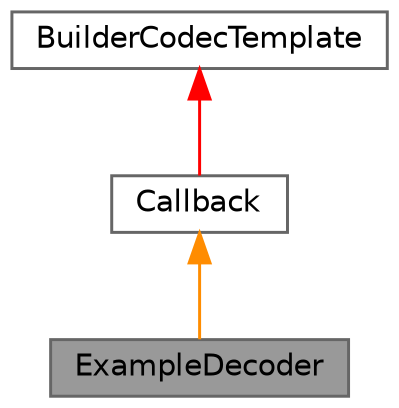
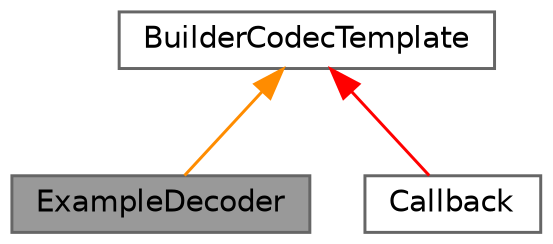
(200, 301) -> (223, 134)
